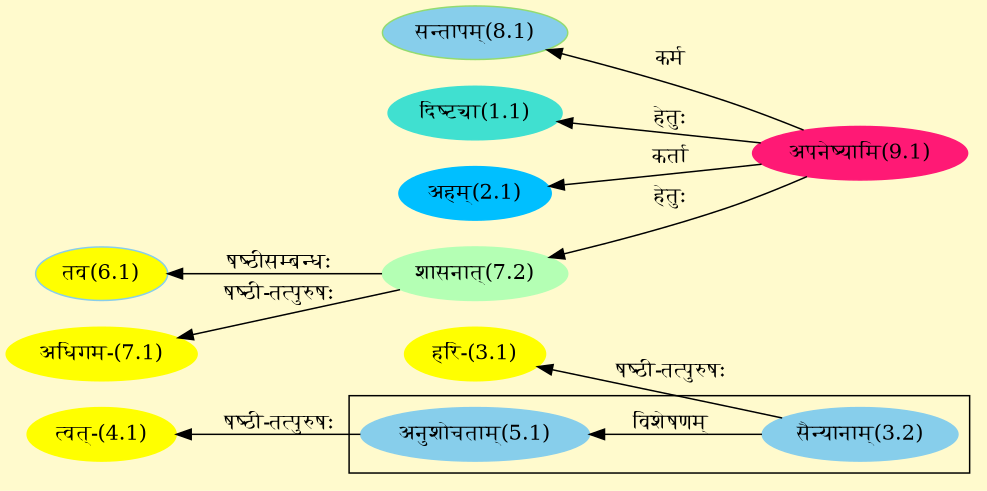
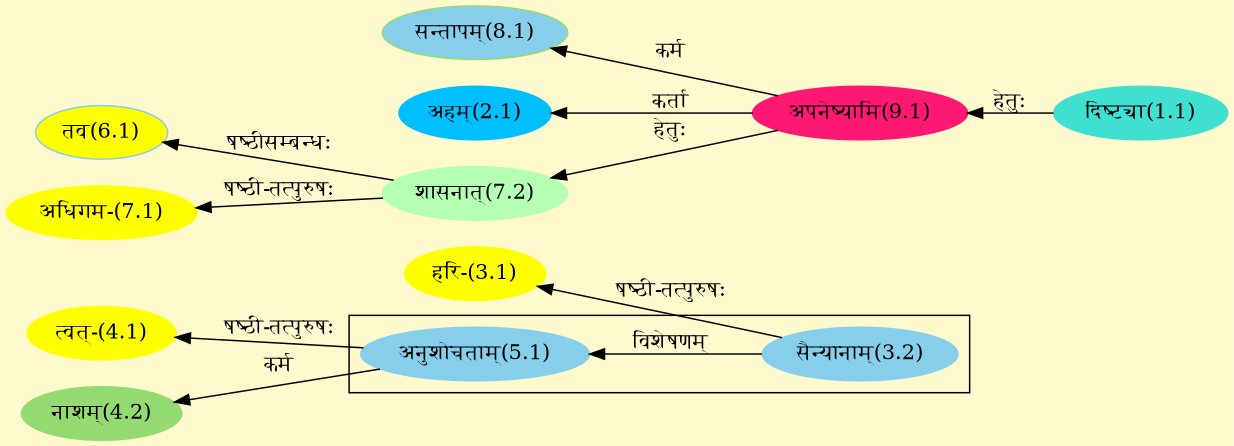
(667, 133) -> (1018, 113)
none -> (102, 414)
